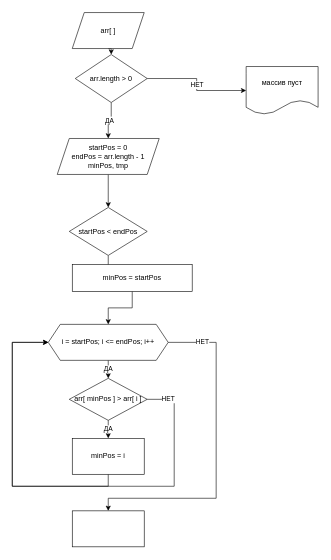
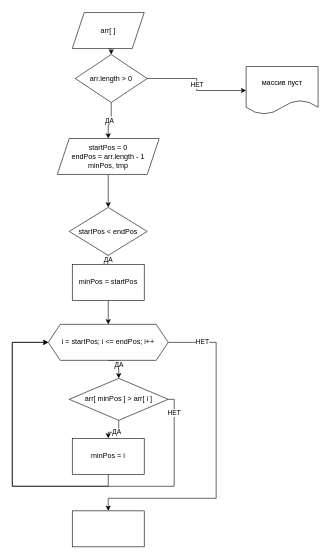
(132, 278) -> (108, 282)
(108, 399) -> (119, 399)
